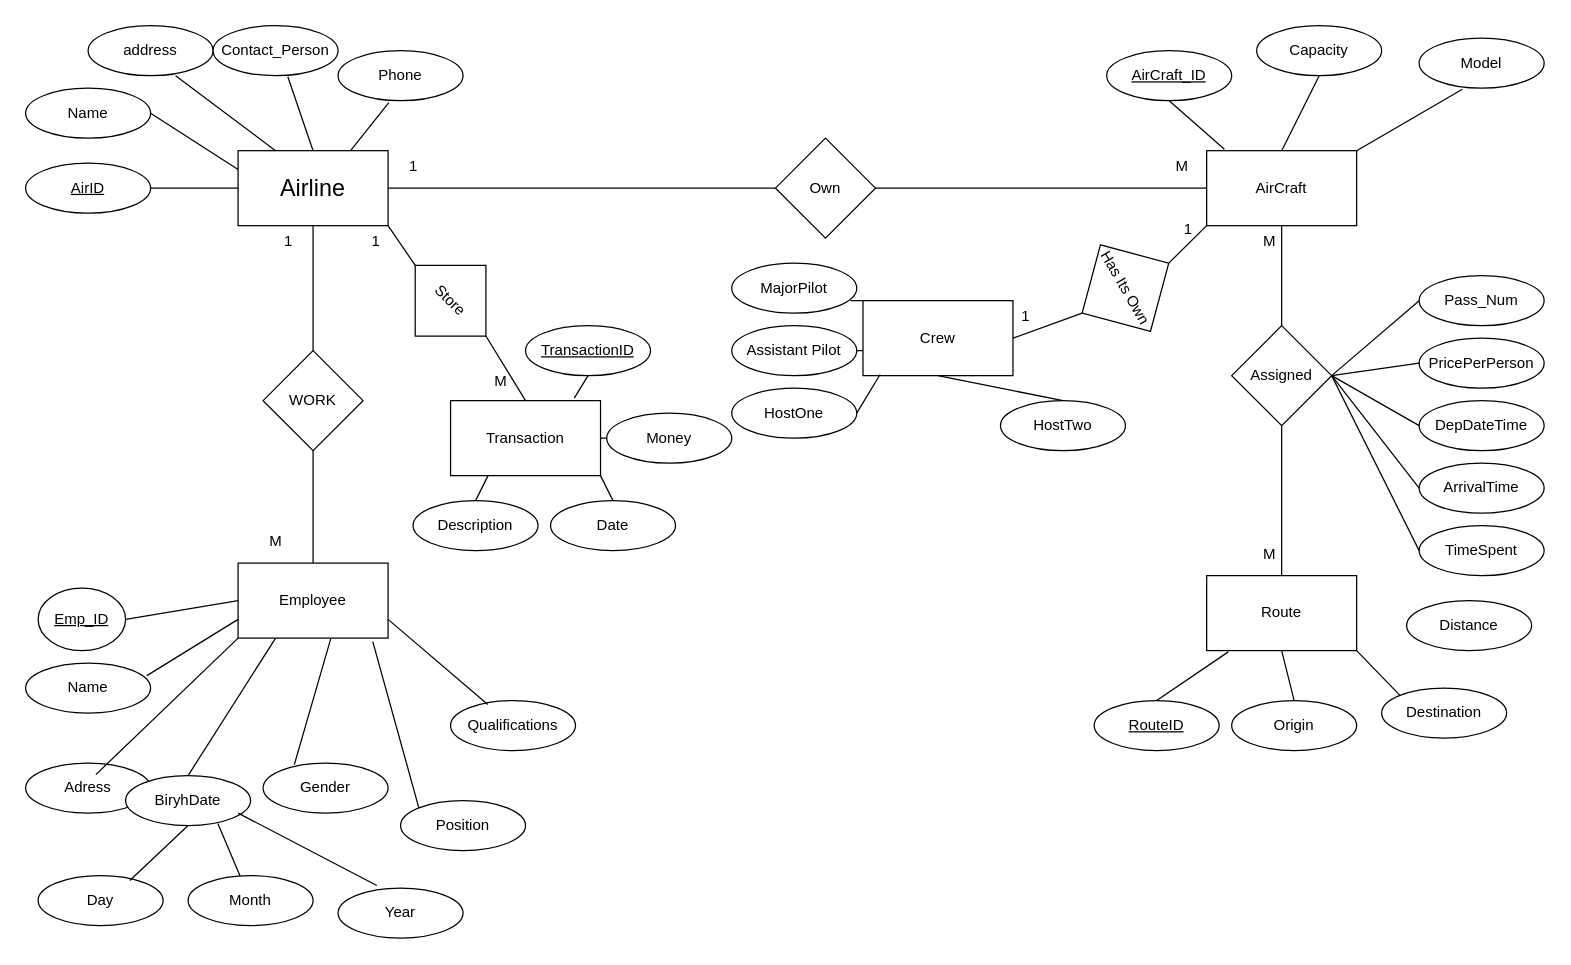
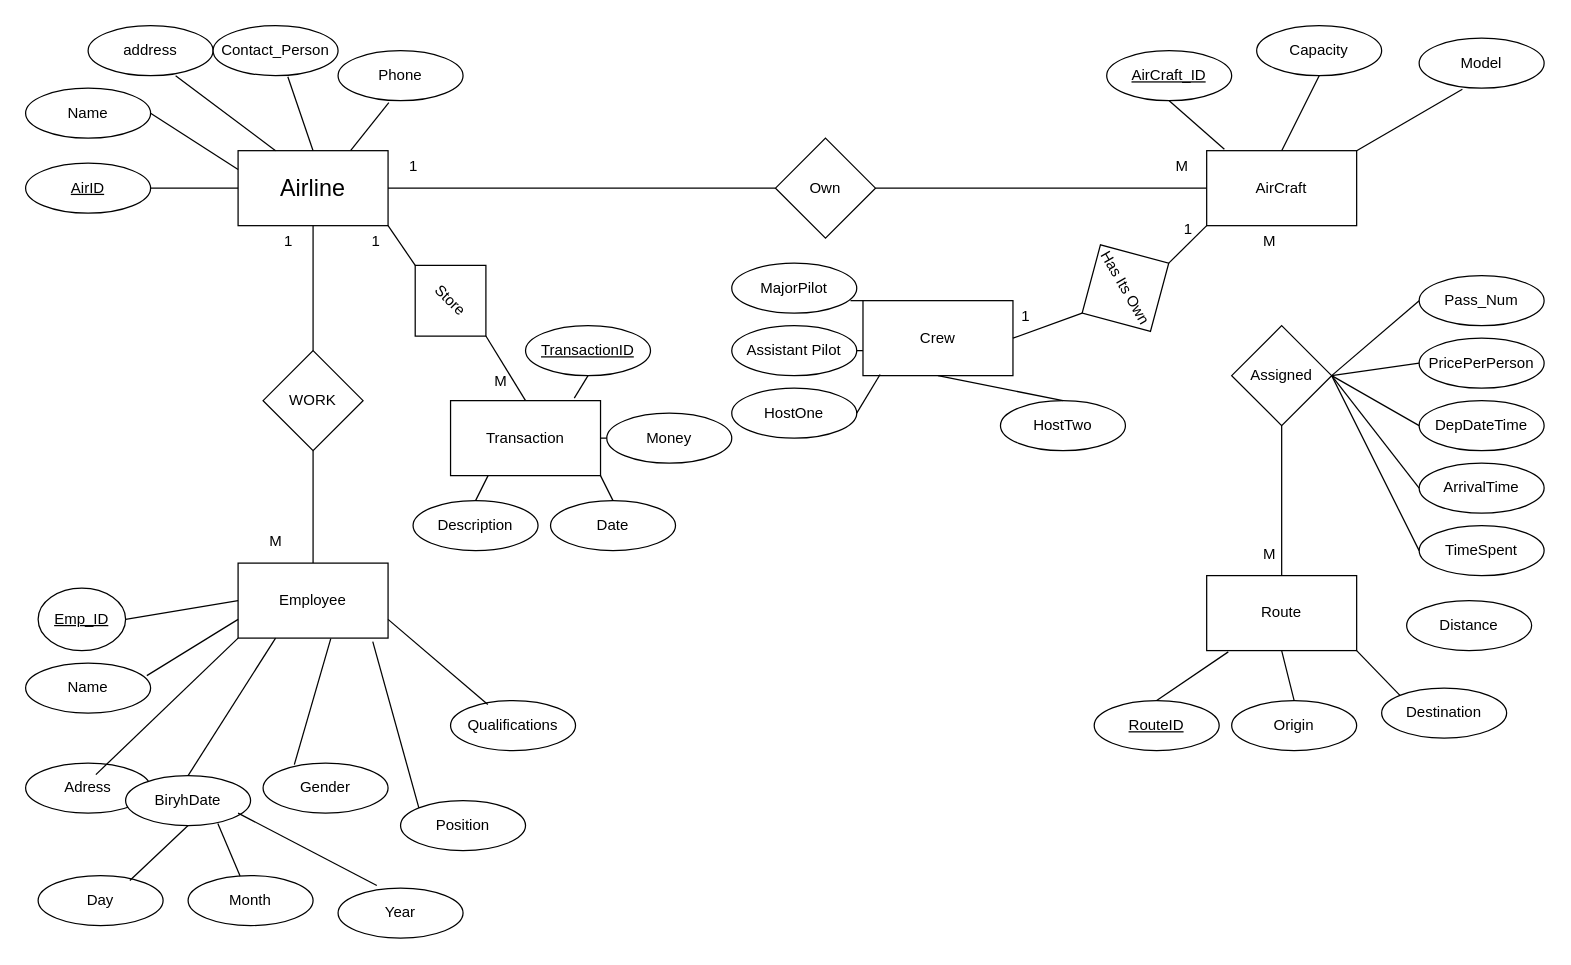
(1282, 276) -> none
